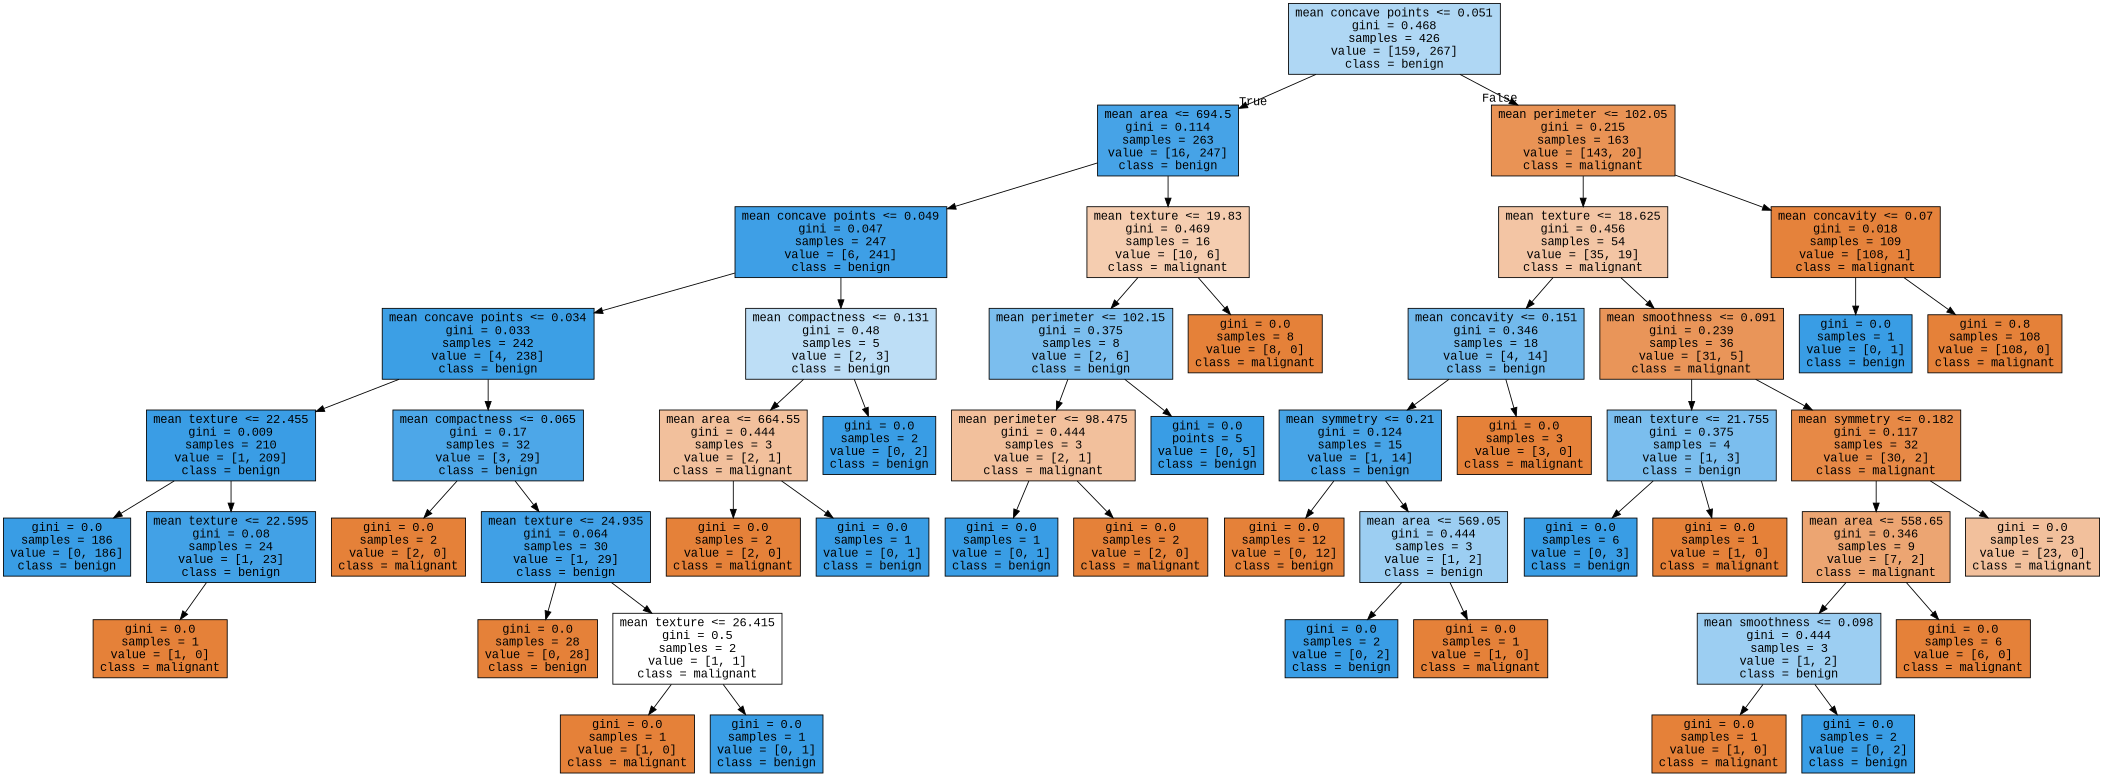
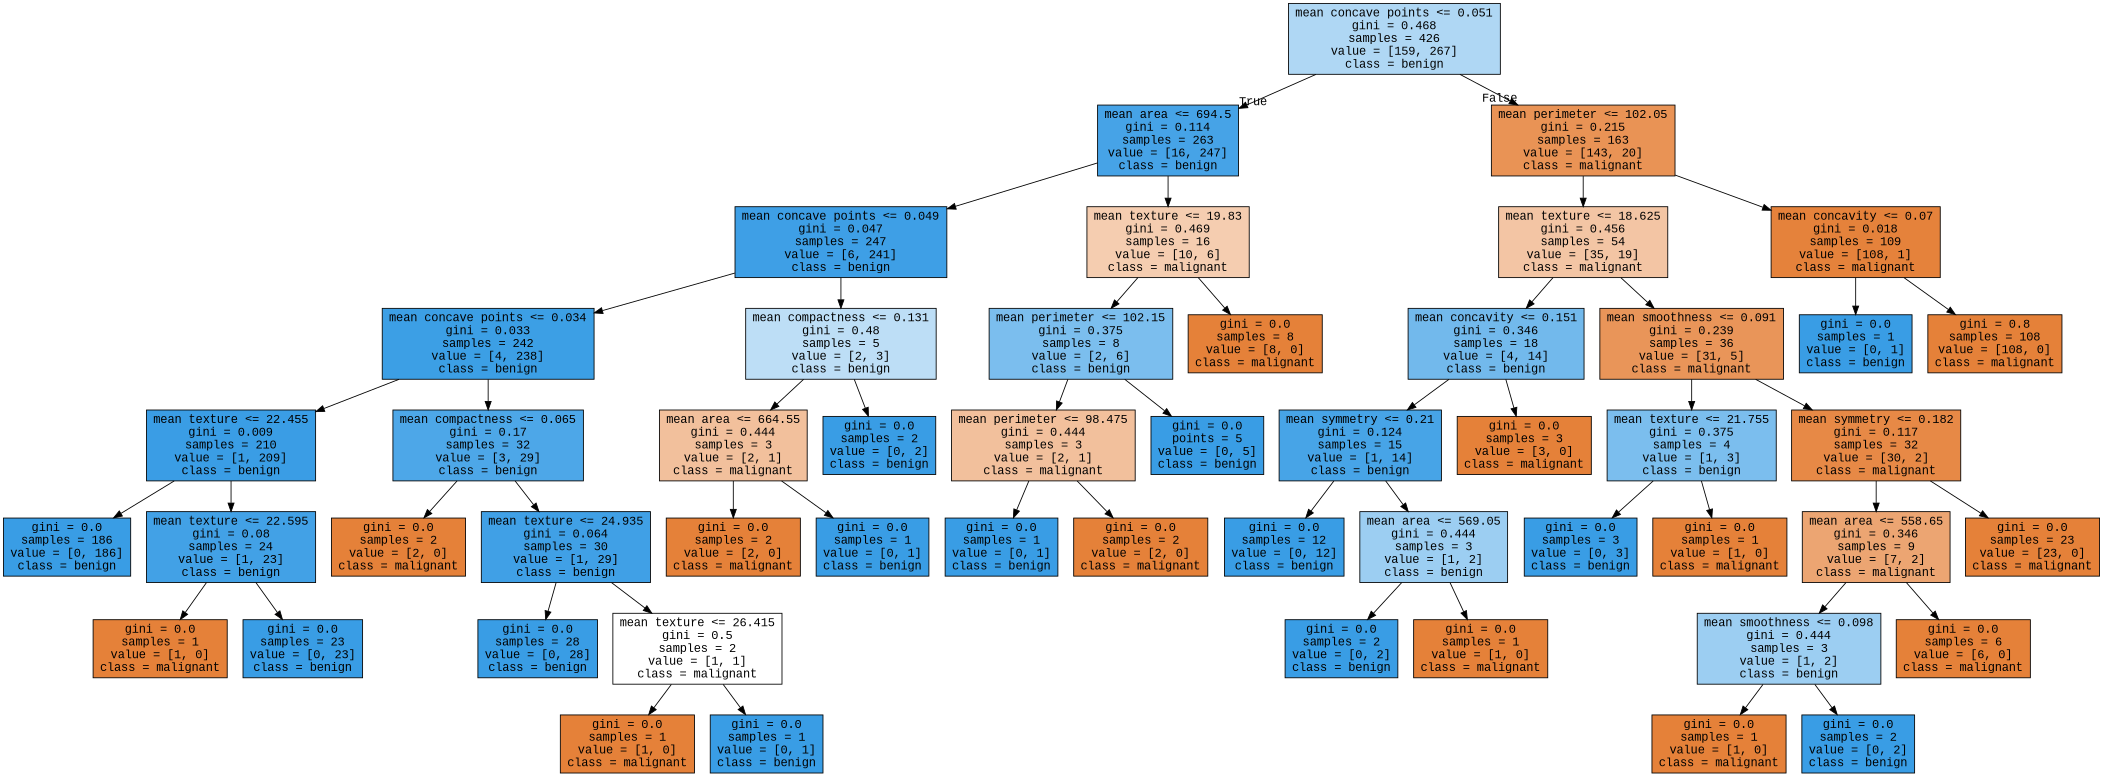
(1284, 547) -> (1284, 547)
(1581, 547) -> (1581, 547)
(2032, 547) -> (2032, 547)
none -> (303, 649)
(538, 649) -> (538, 649)
